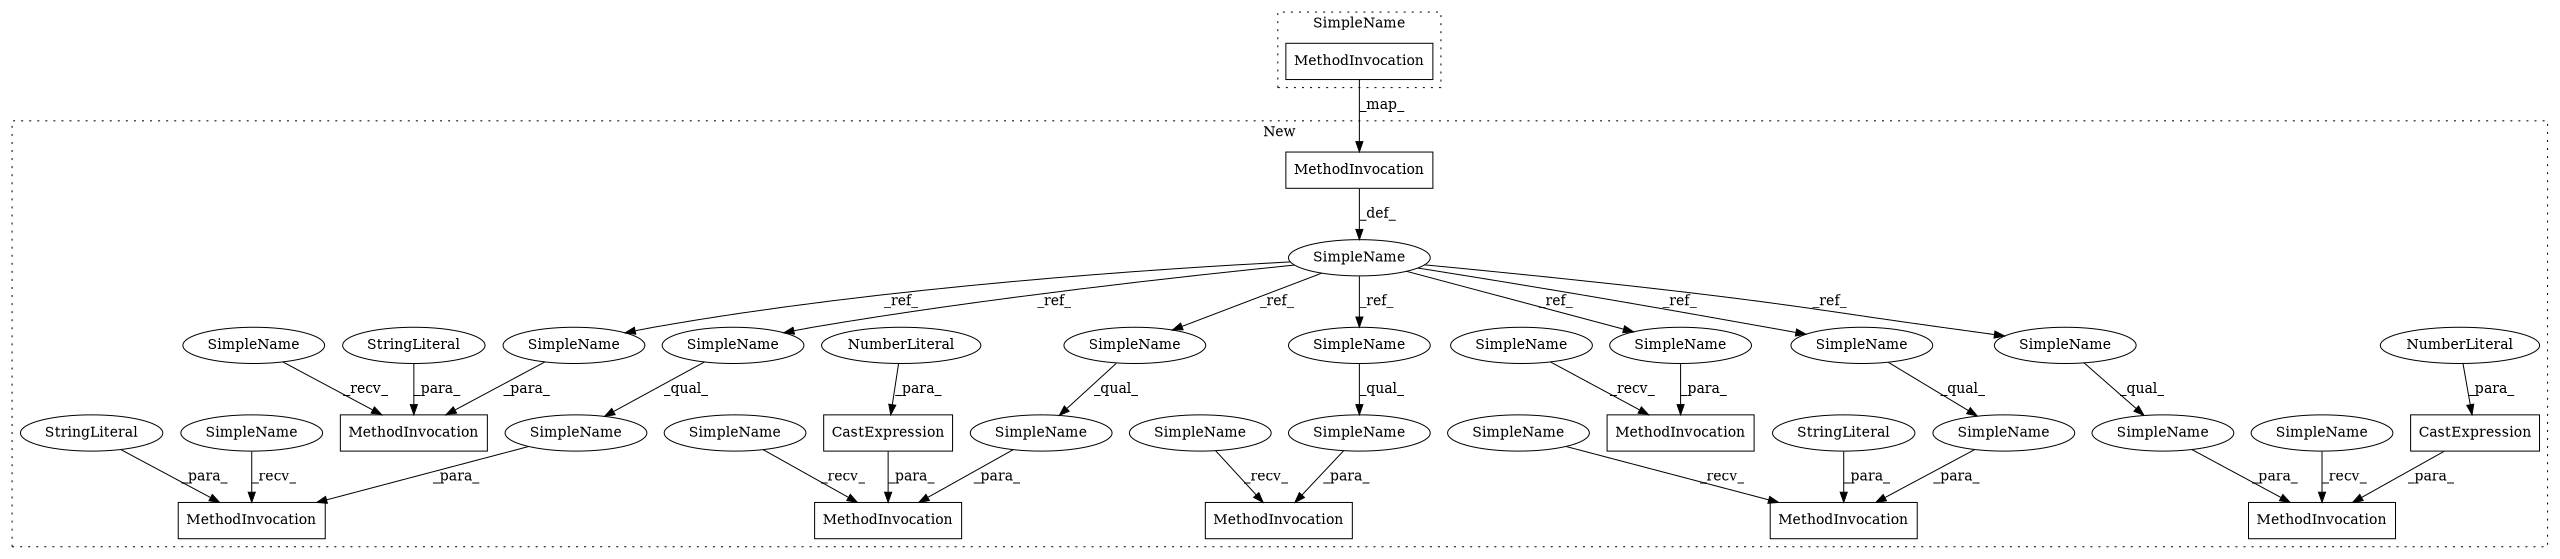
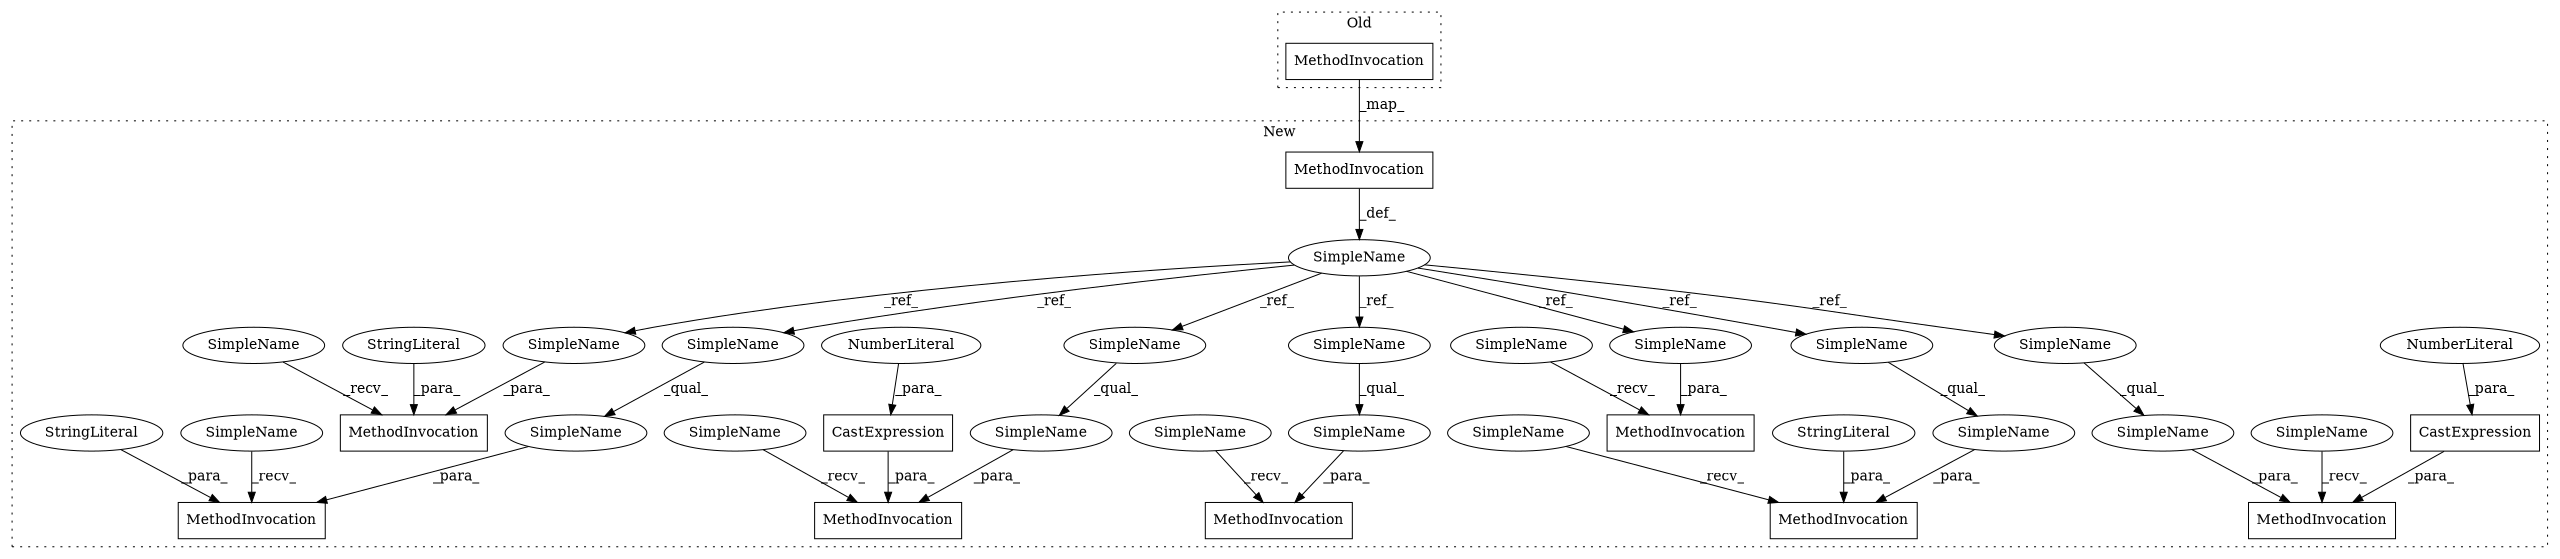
(1359, 24) -> (1359, 24)
